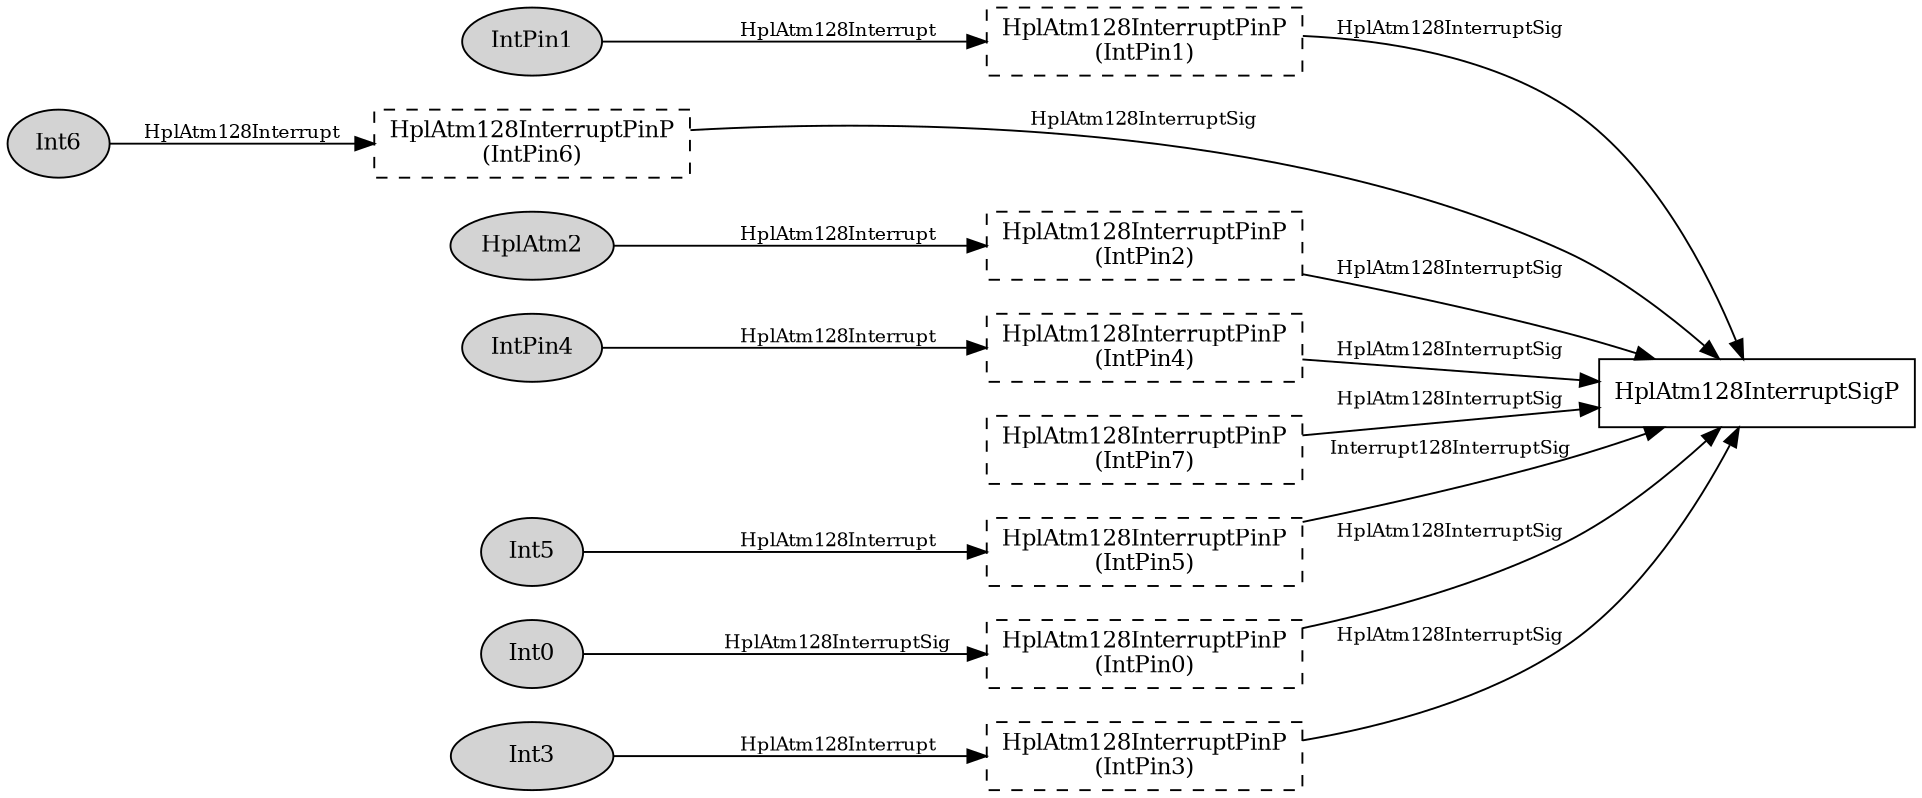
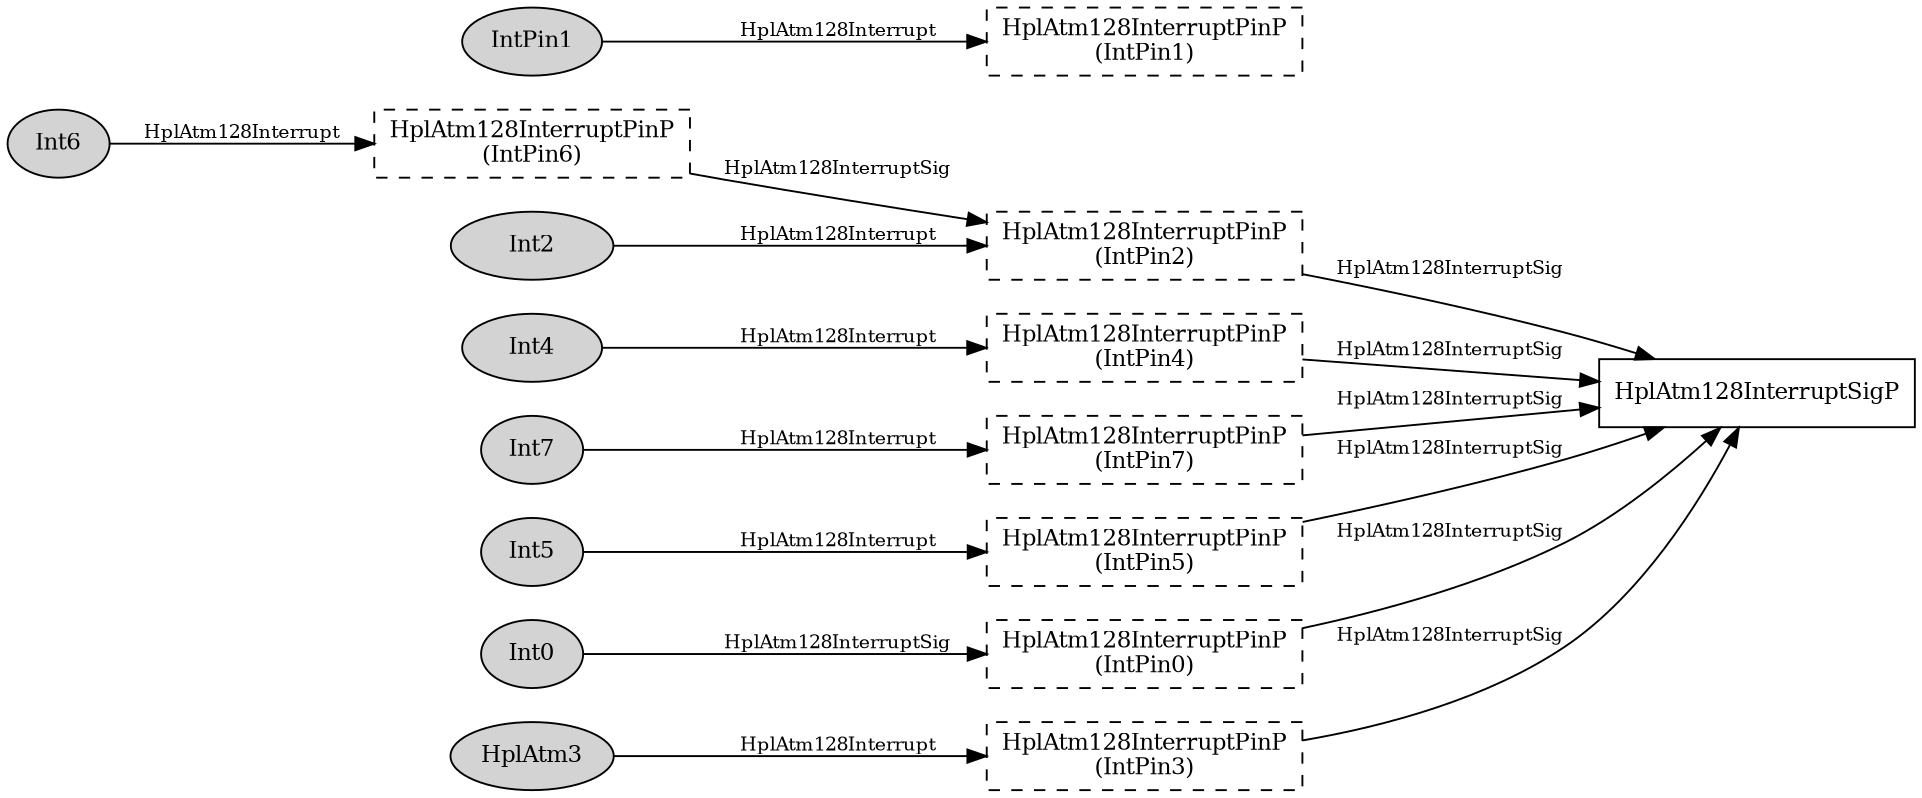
(1573, 112) -> none
(1219, 153) -> (829, 197)
(532, 246) -> (532, 246)
(532, 348) -> (532, 348)
(1451, 449) -> (1451, 449)
none -> (532, 450)
(532, 756) -> (532, 756)
